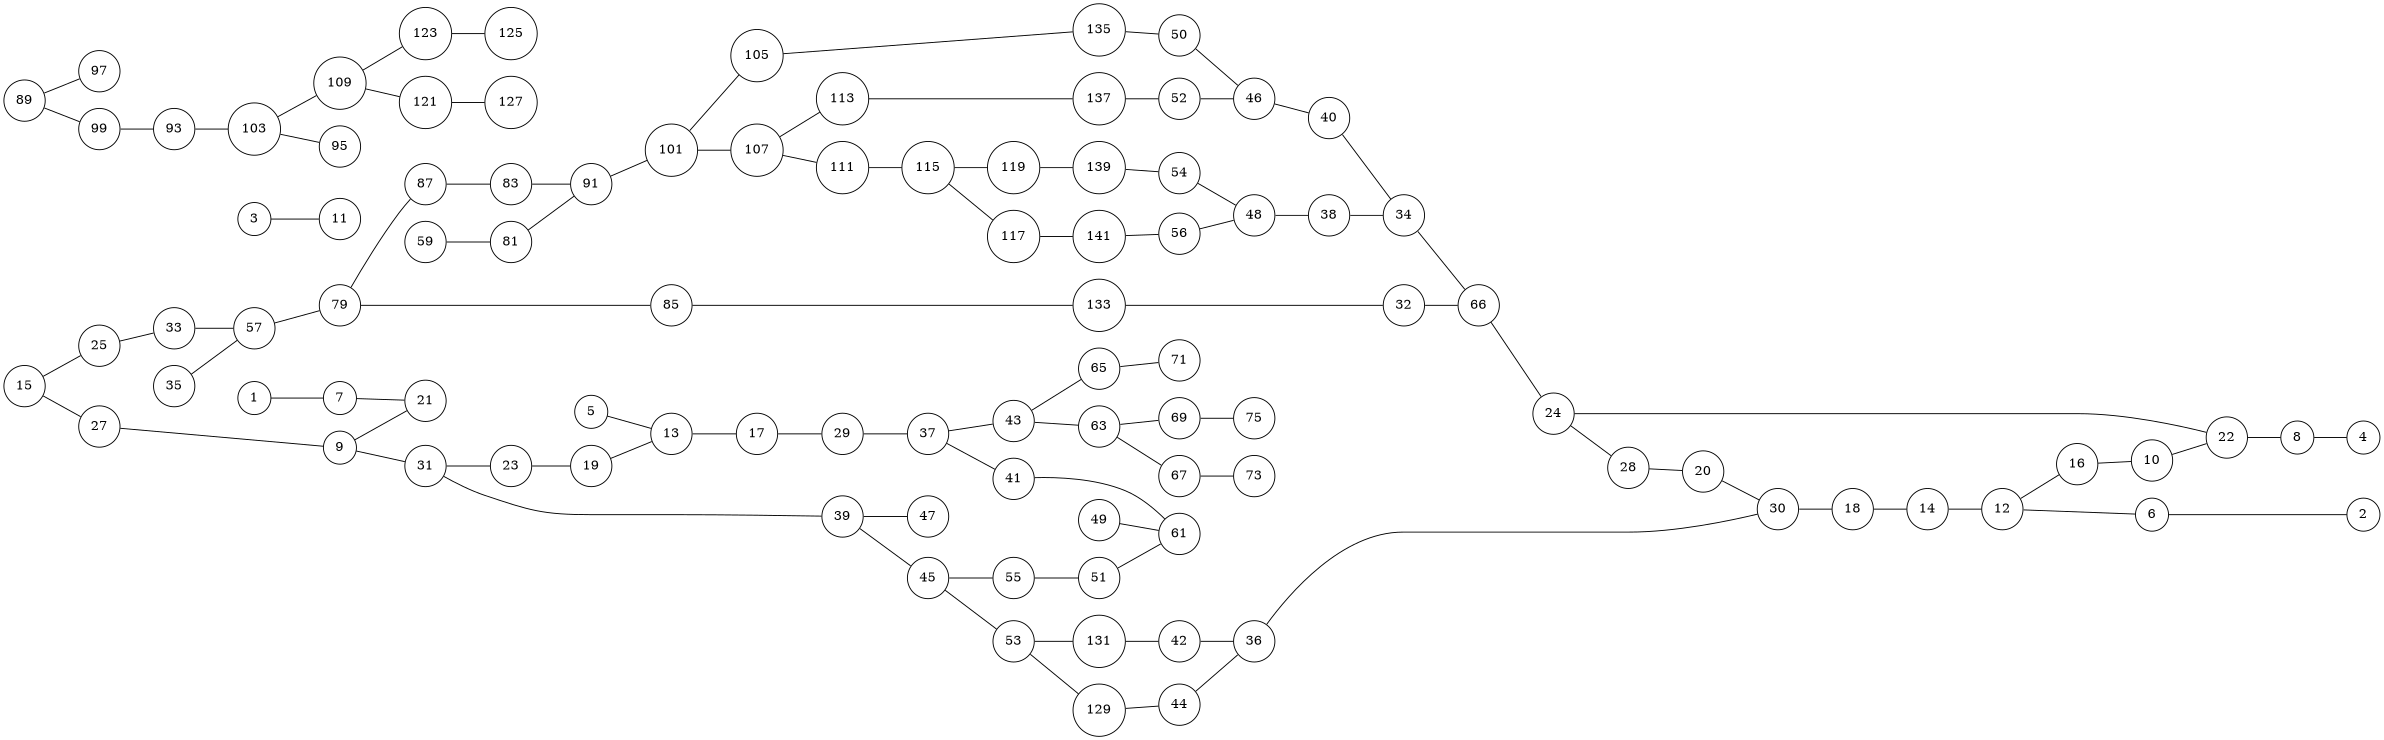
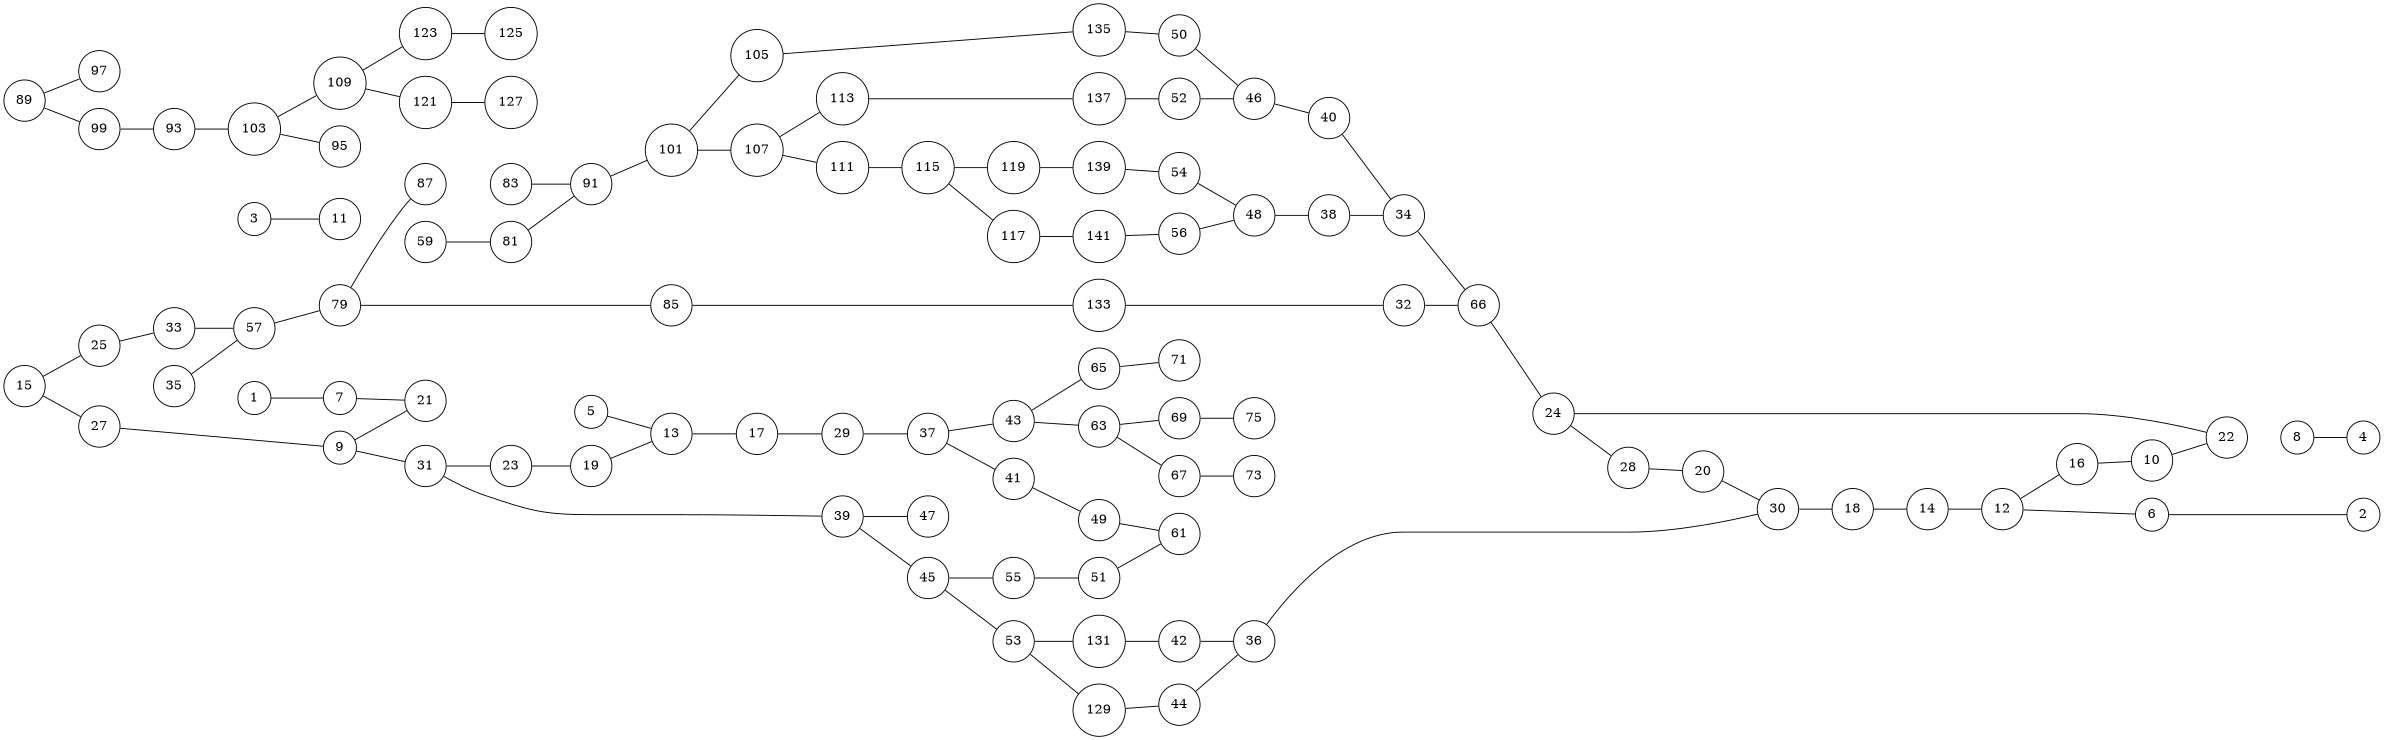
(468, 184) -> none
(2264, 438) -> none
(1105, 484) -> (1056, 500)
